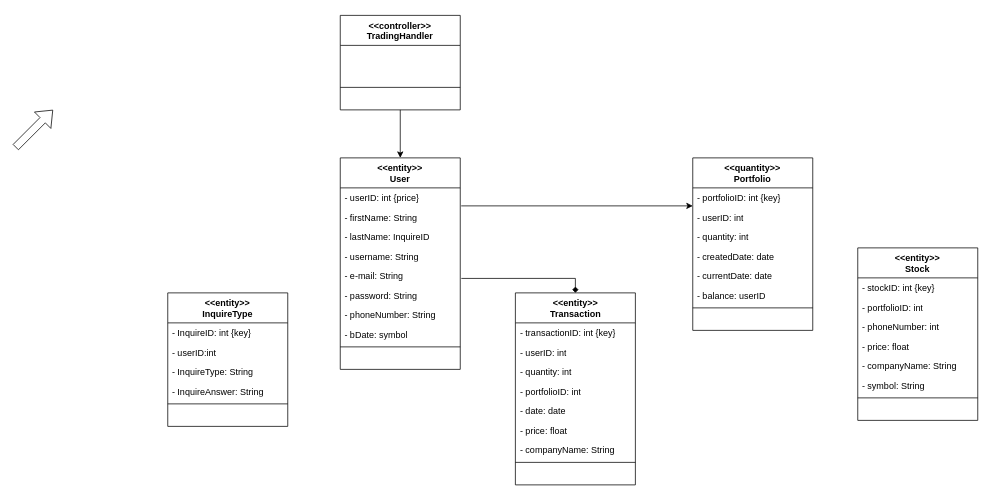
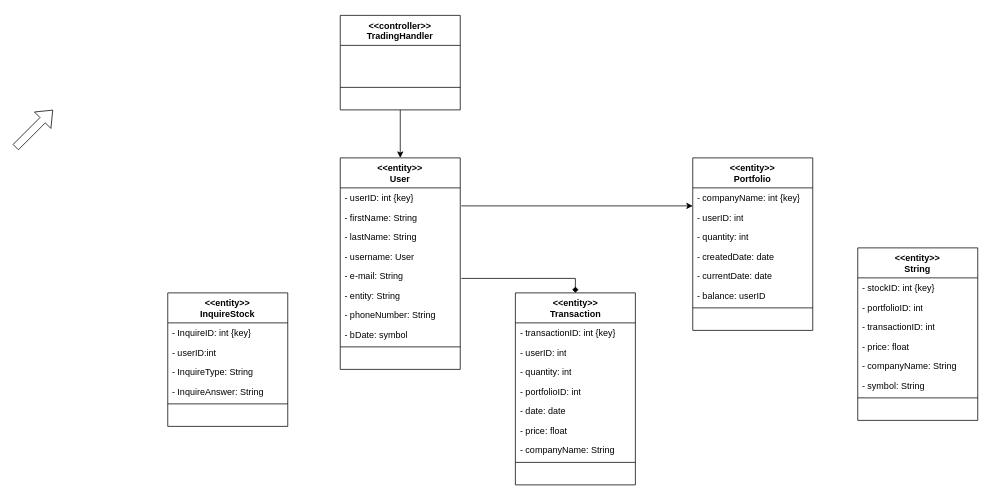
(753, 174) -> (753, 174)
(391, 199) -> (387, 199)
(749, 199) -> (752, 199)
(392, 238) -> (384, 238)
(385, 257) -> (381, 257)
(918, 264) -> (918, 264)
(385, 296) -> (379, 296)
(228, 309) -> (228, 309)
(903, 328) -> (907, 328)
